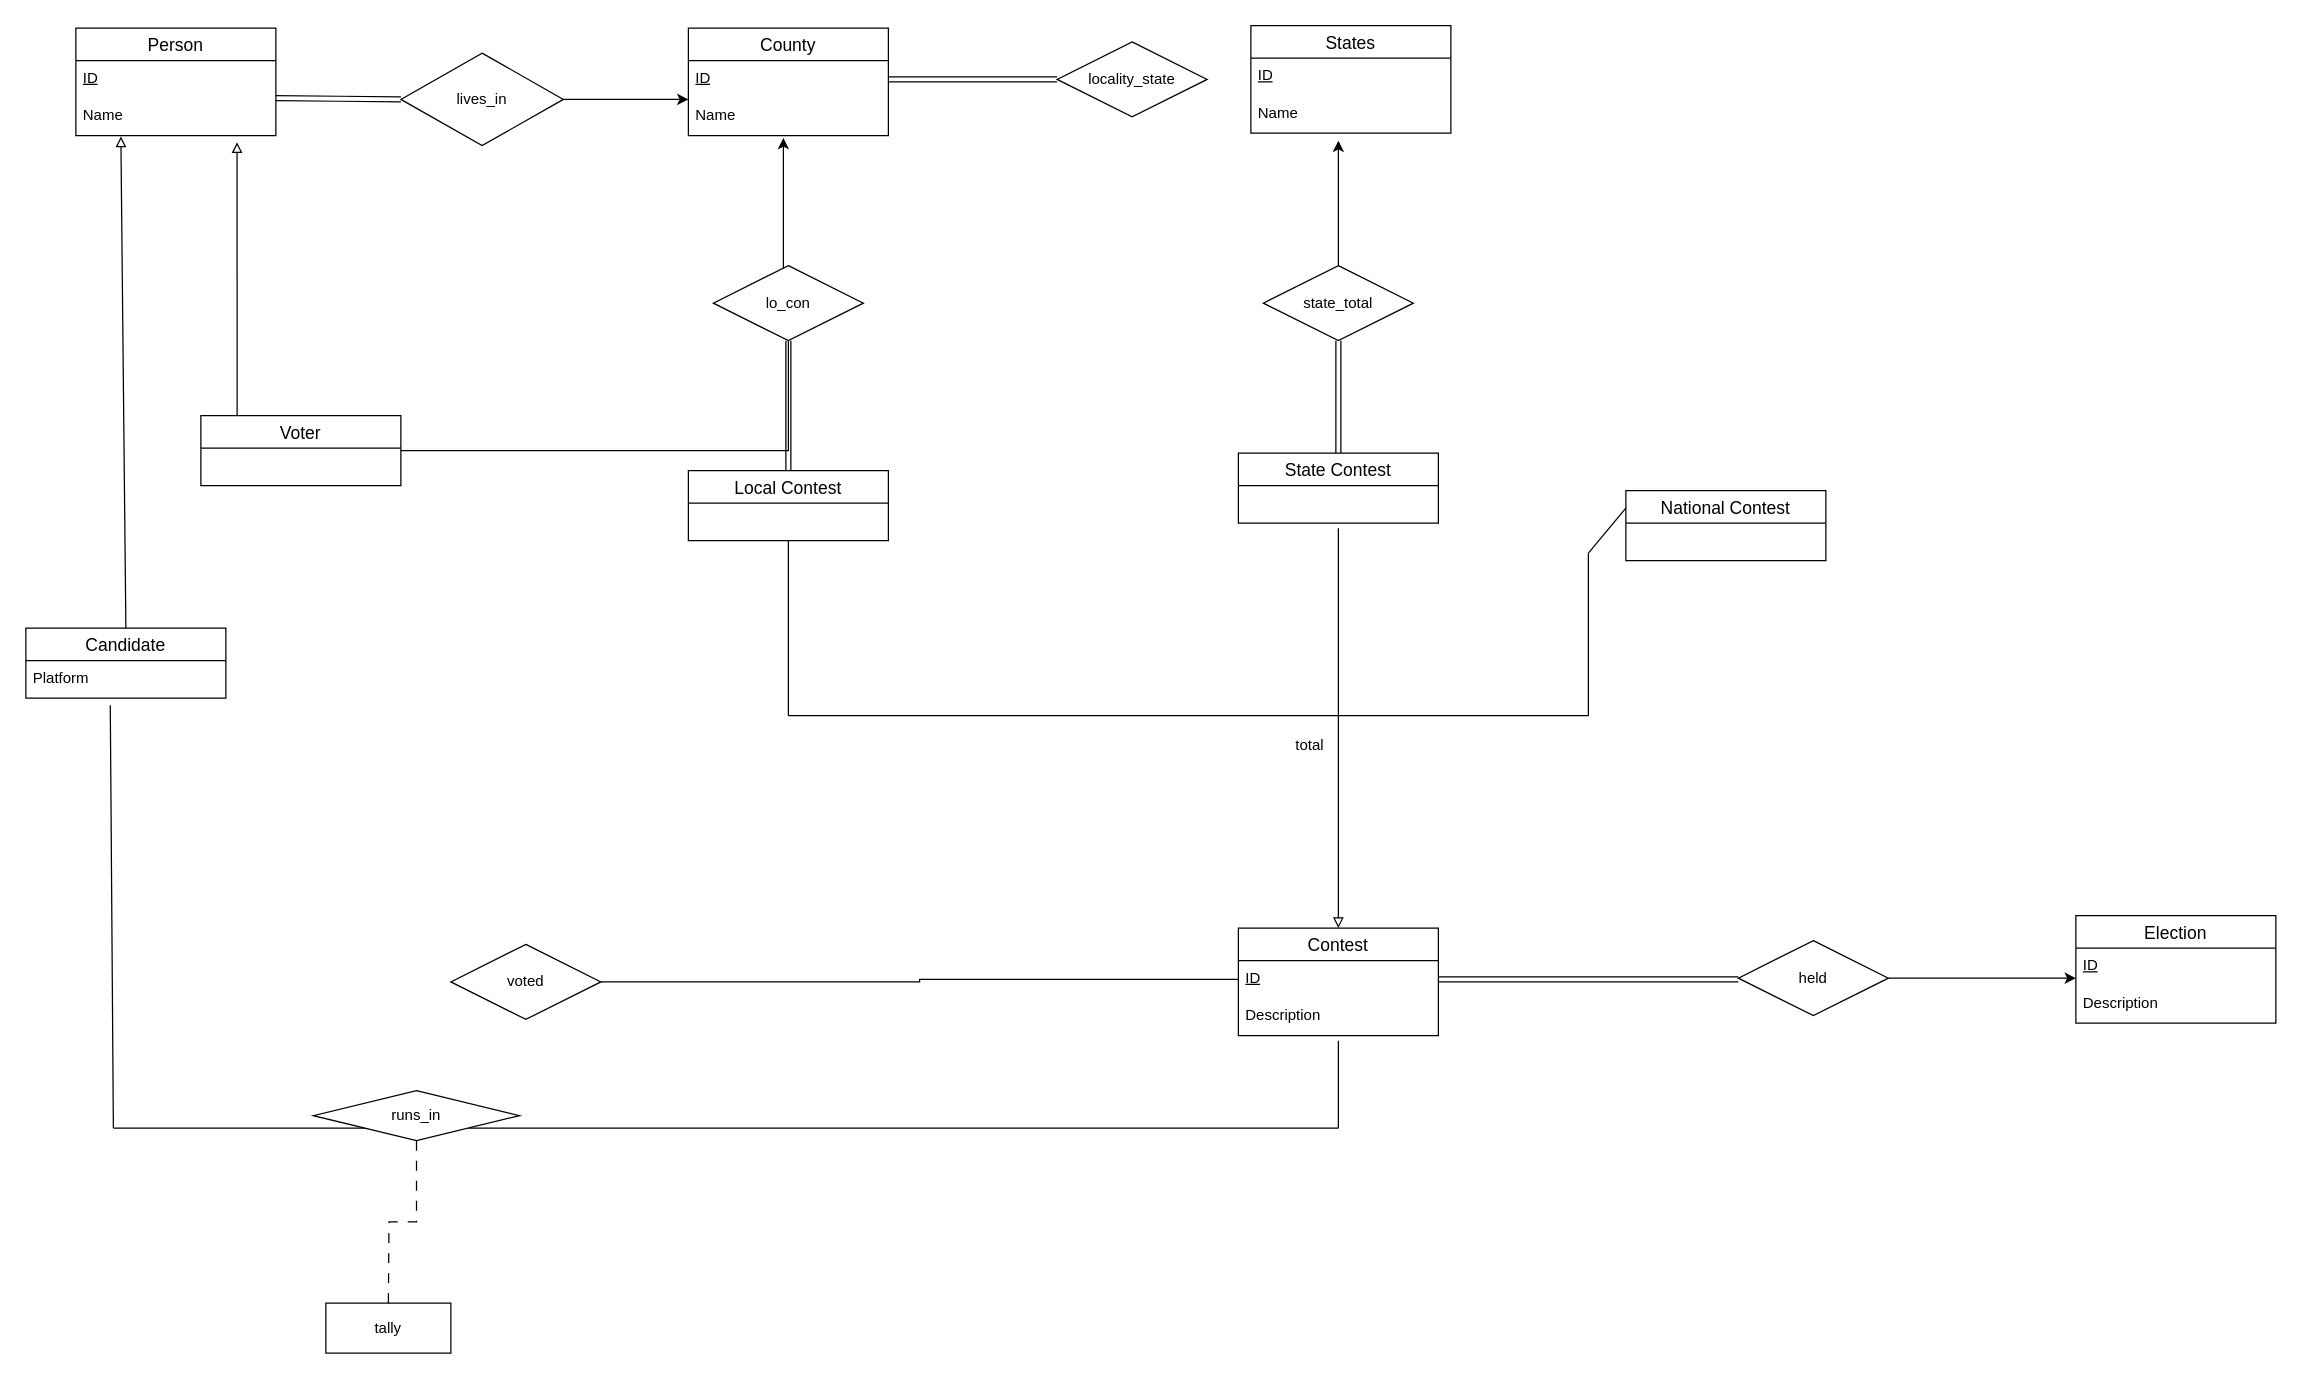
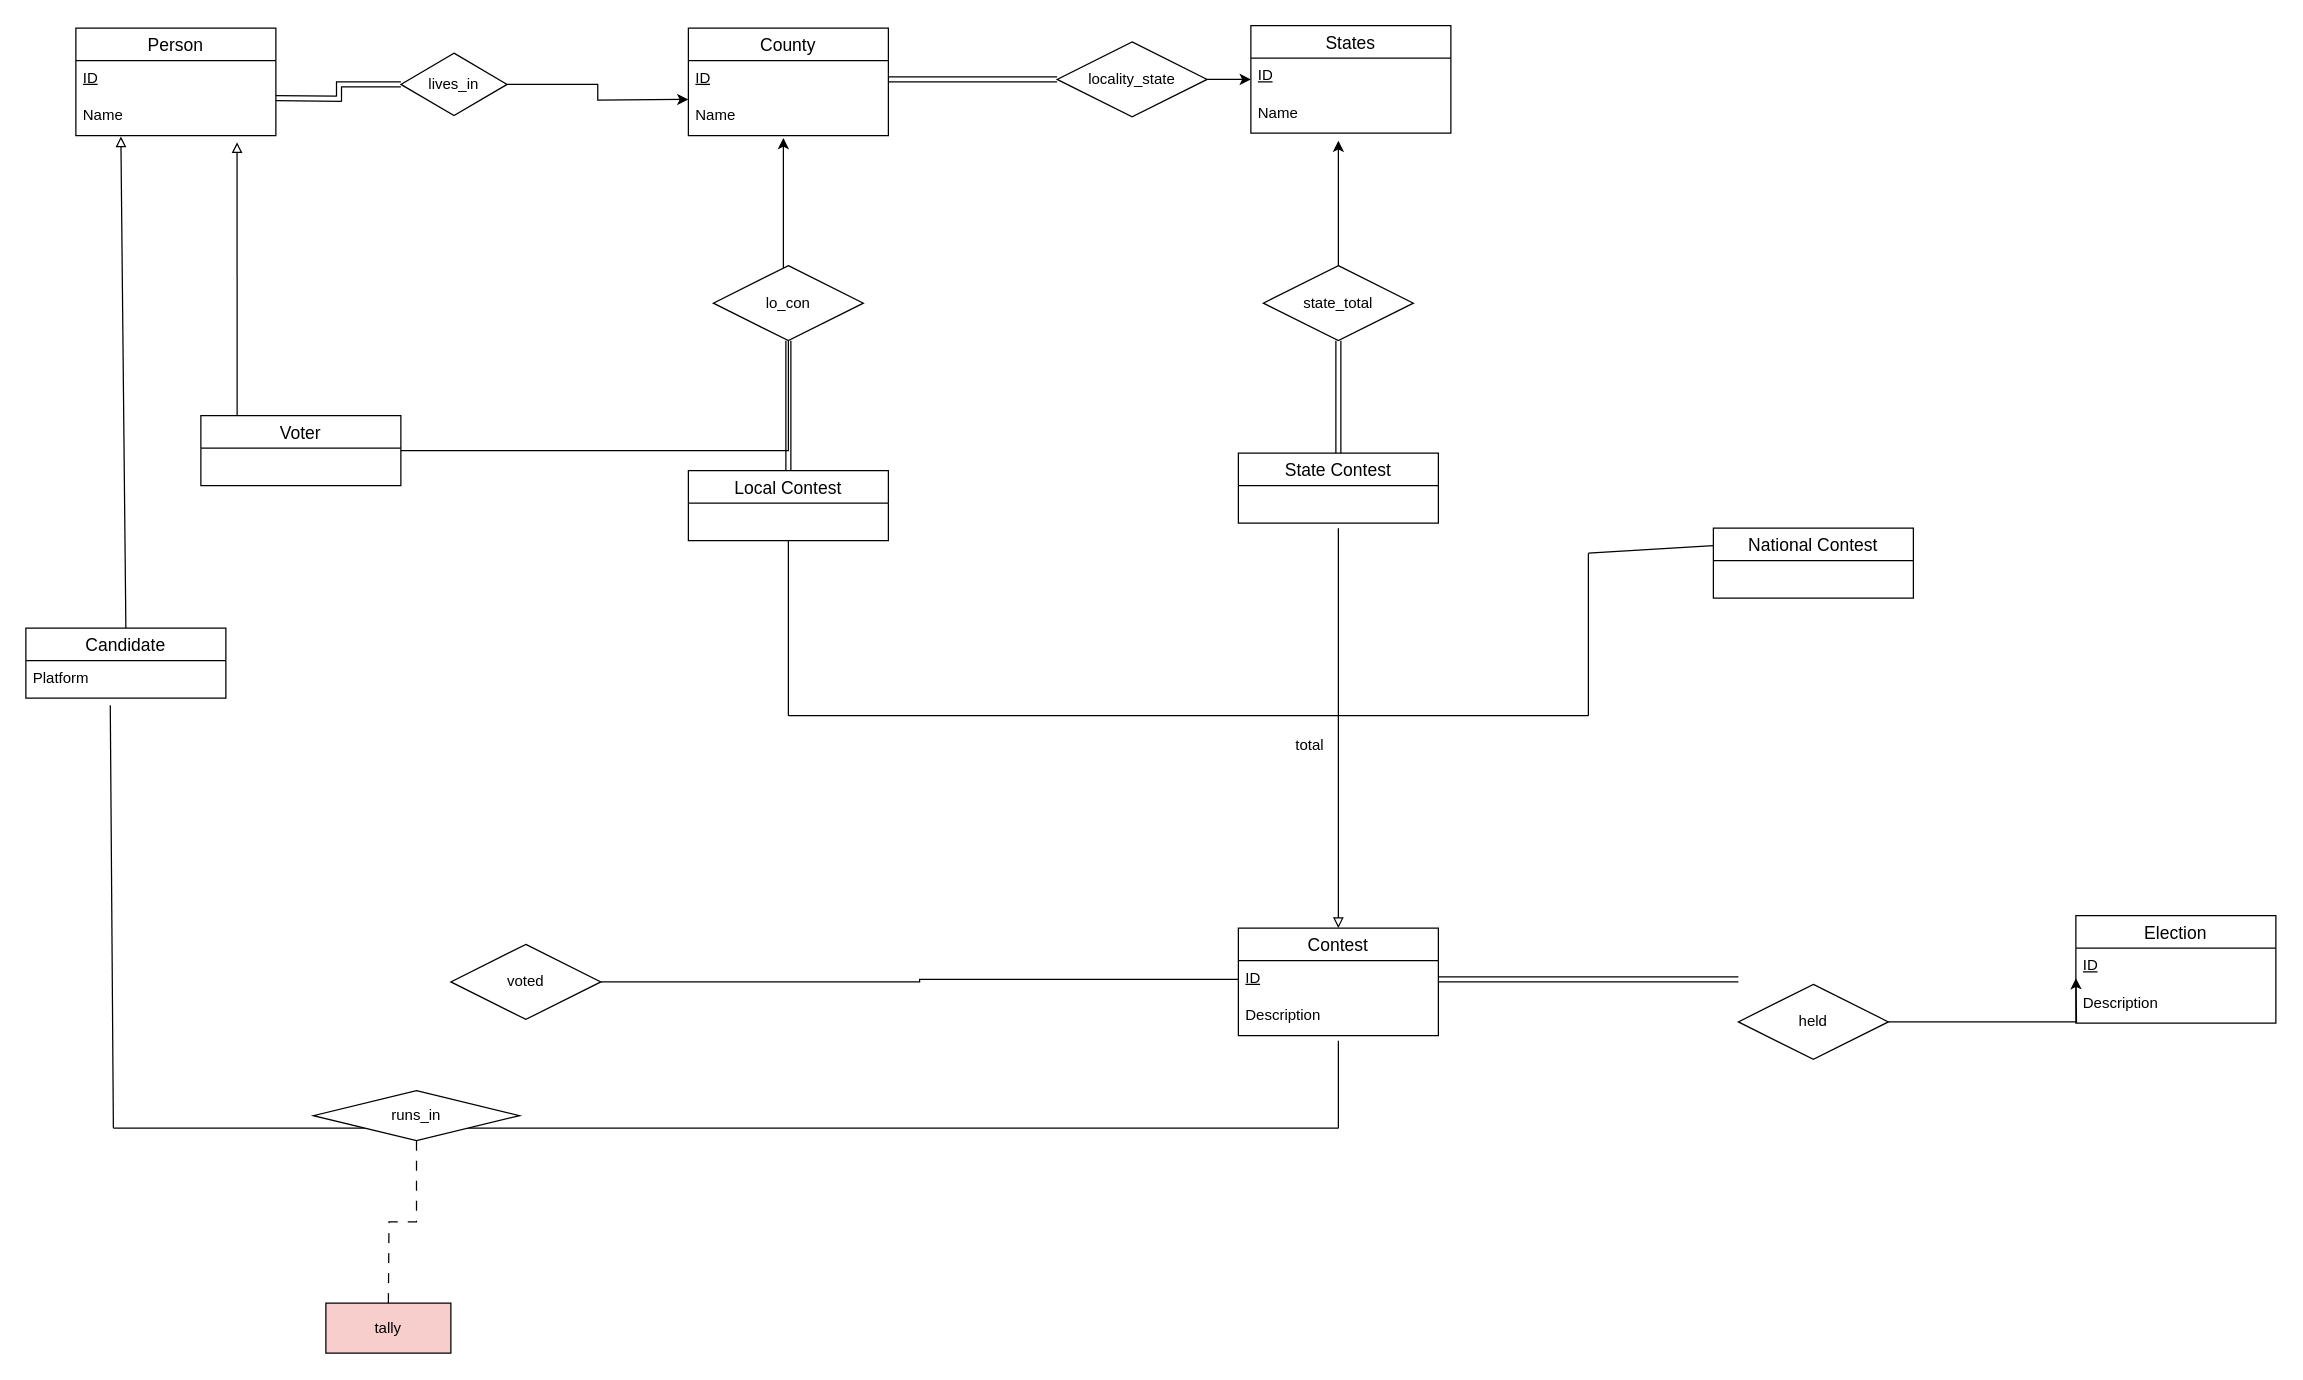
none -> (1231, 79)
(482, 99) -> (454, 84)
(1726, 526) -> (1813, 563)
(1813, 978) -> (1813, 1022)
(388, 1328) -> (388, 1328)
